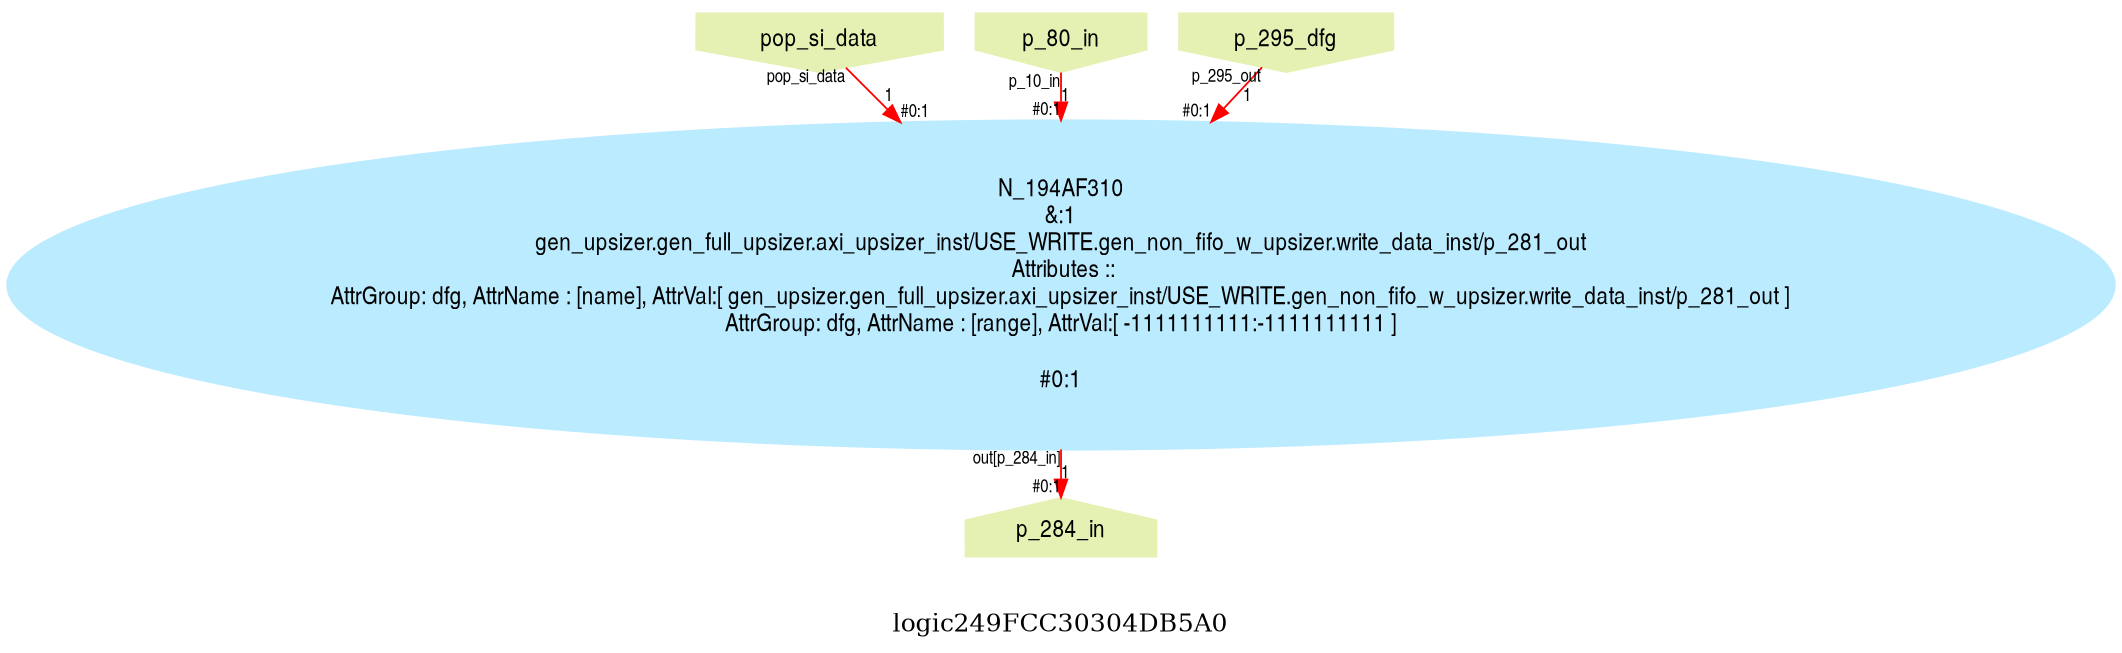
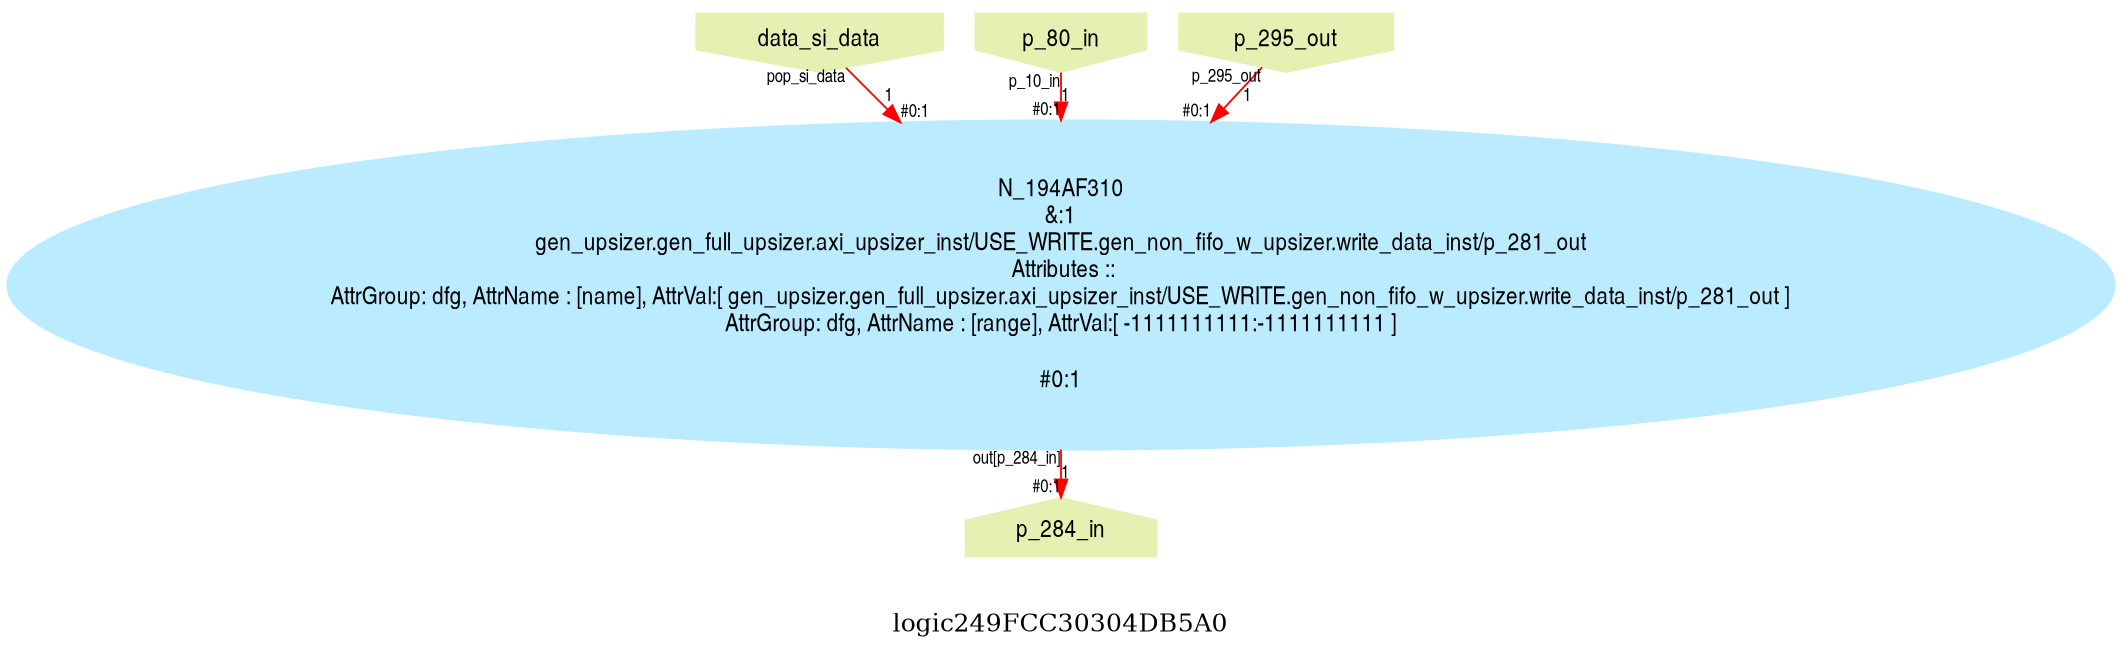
(820, 40) -> (820, 40)
(1286, 40) -> (1286, 40)
